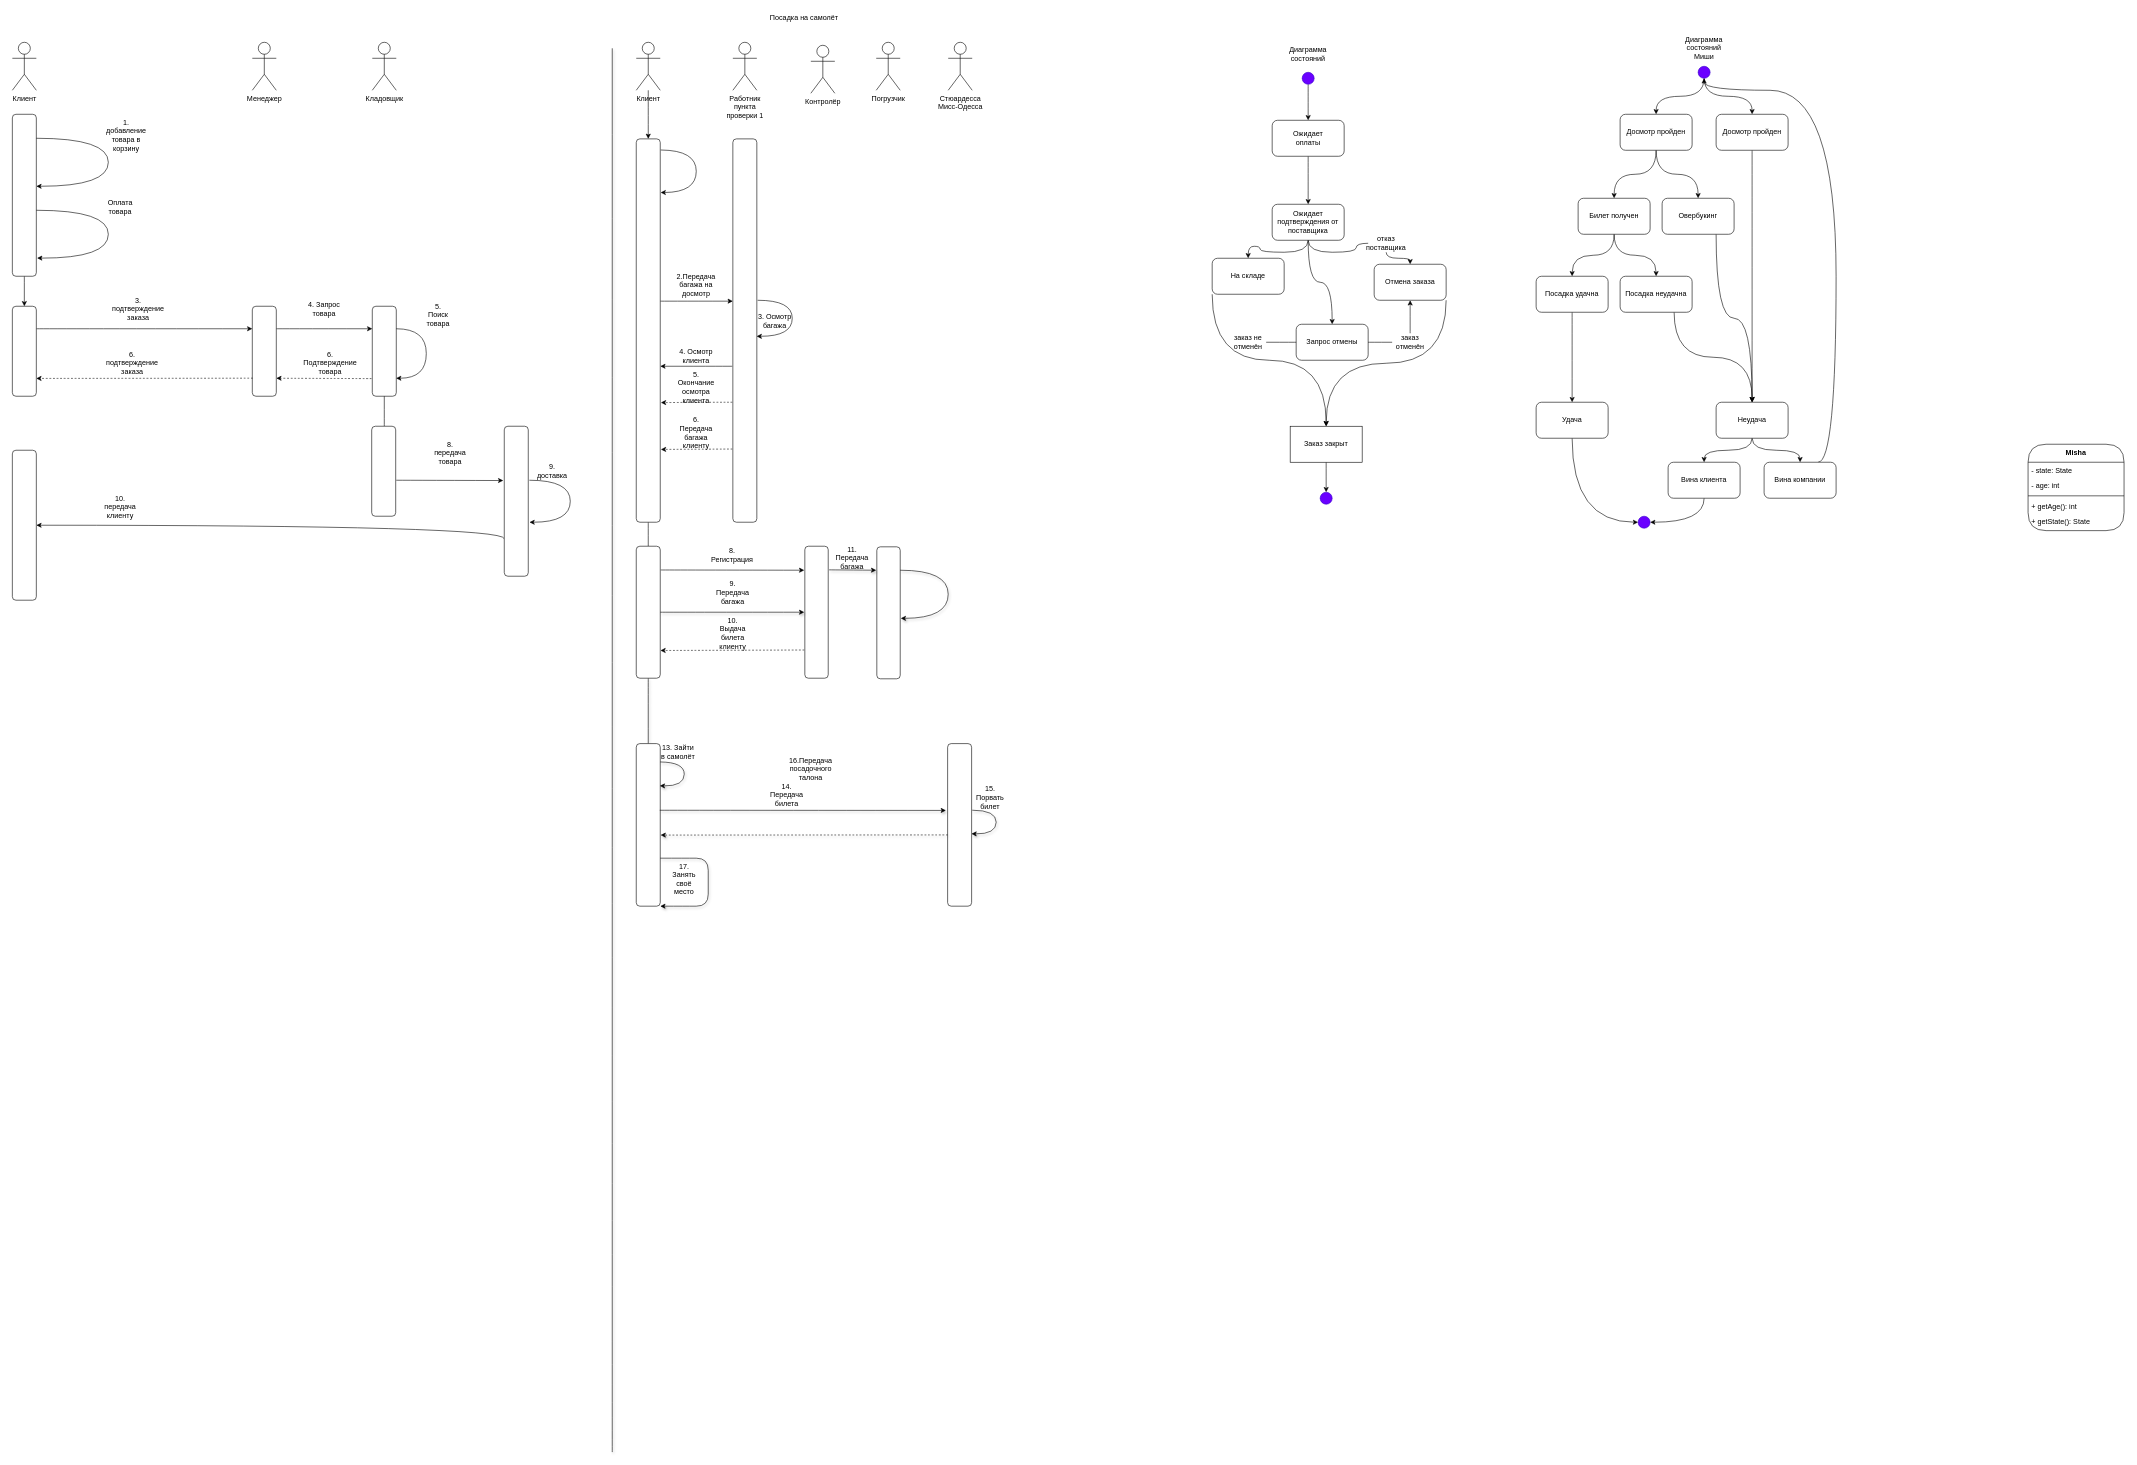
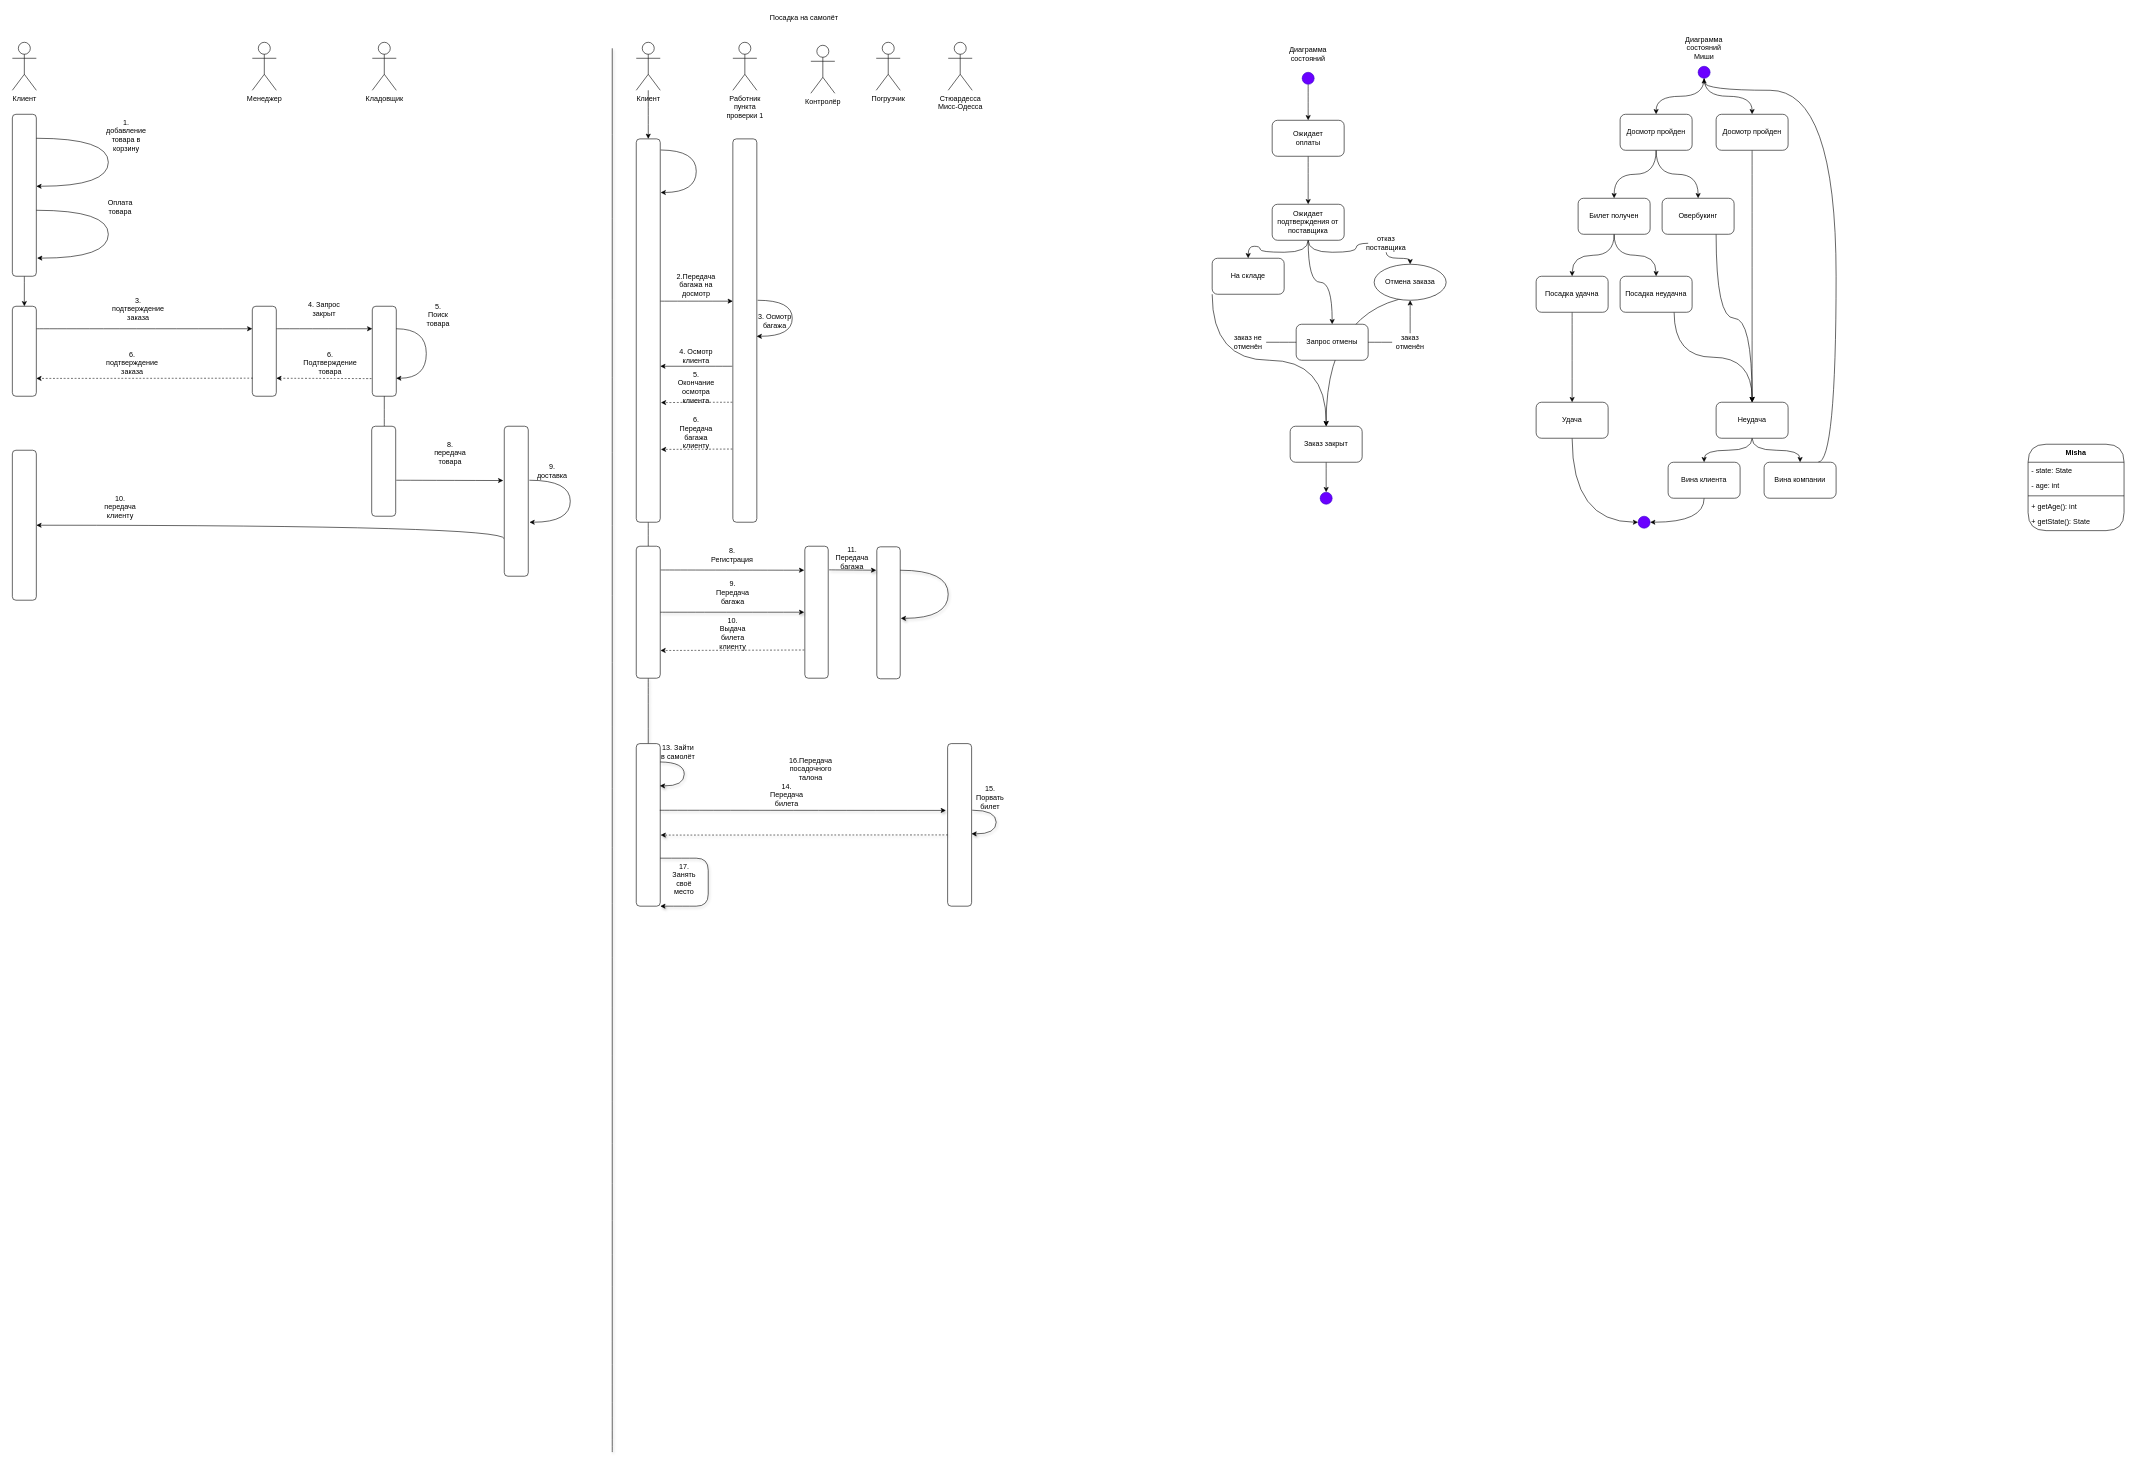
(1410, 282) -> (1410, 282)
(324, 309) -> (324, 309)
(1326, 444) -> (1326, 444)
